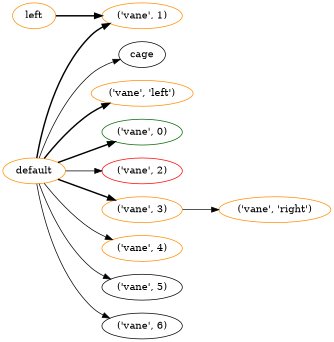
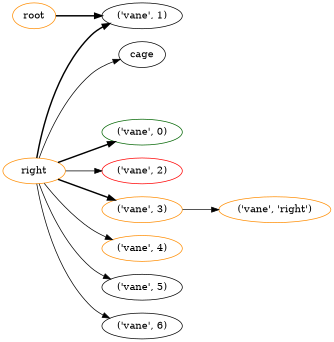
(34, 16) -> (34, 16)
(142, 16) -> (142, 16)
(142, 93) -> none
(34, 171) -> (34, 171)
